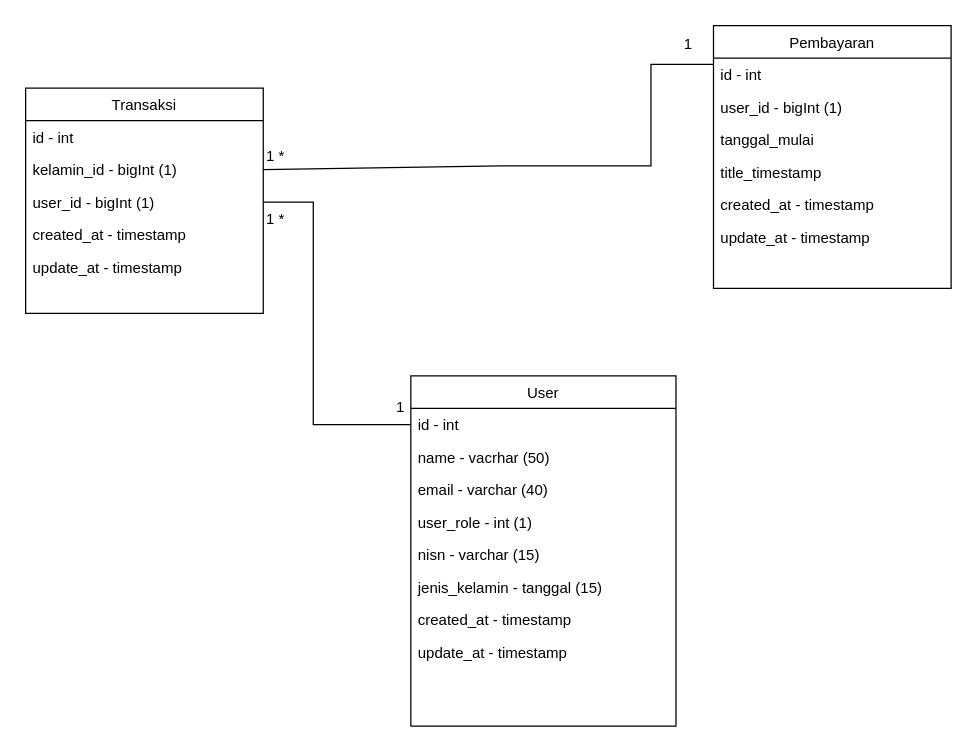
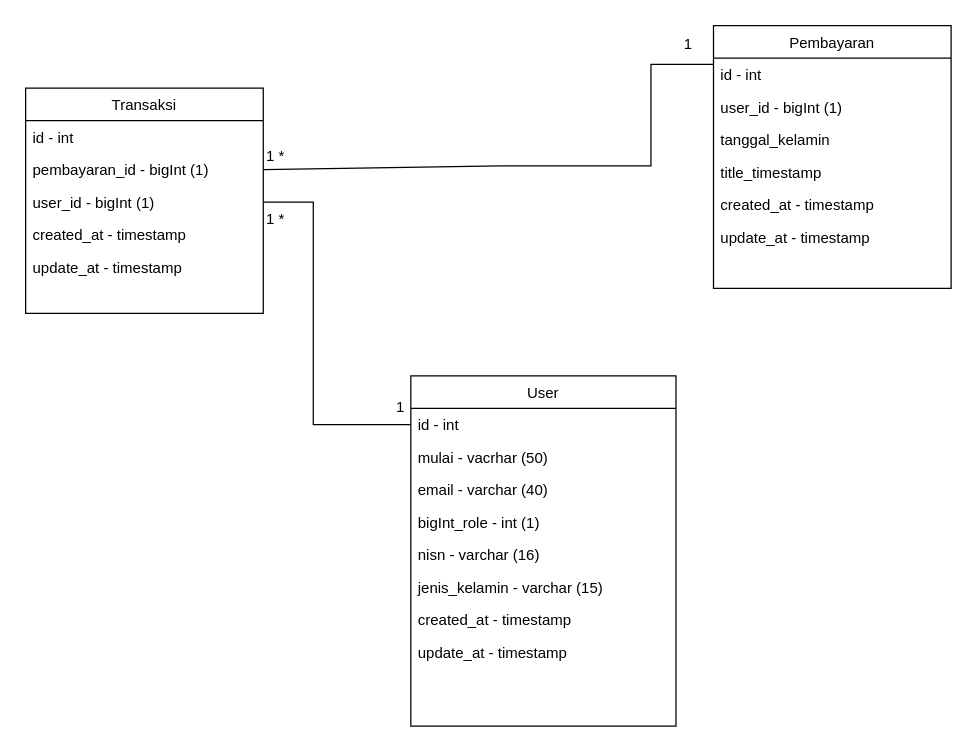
(769, 140) -> (777, 140)
(115, 170) -> (132, 170)
(491, 458) -> (492, 458)
(488, 523) -> (494, 523)
(490, 555) -> (490, 555)
(521, 588) -> (523, 588)
